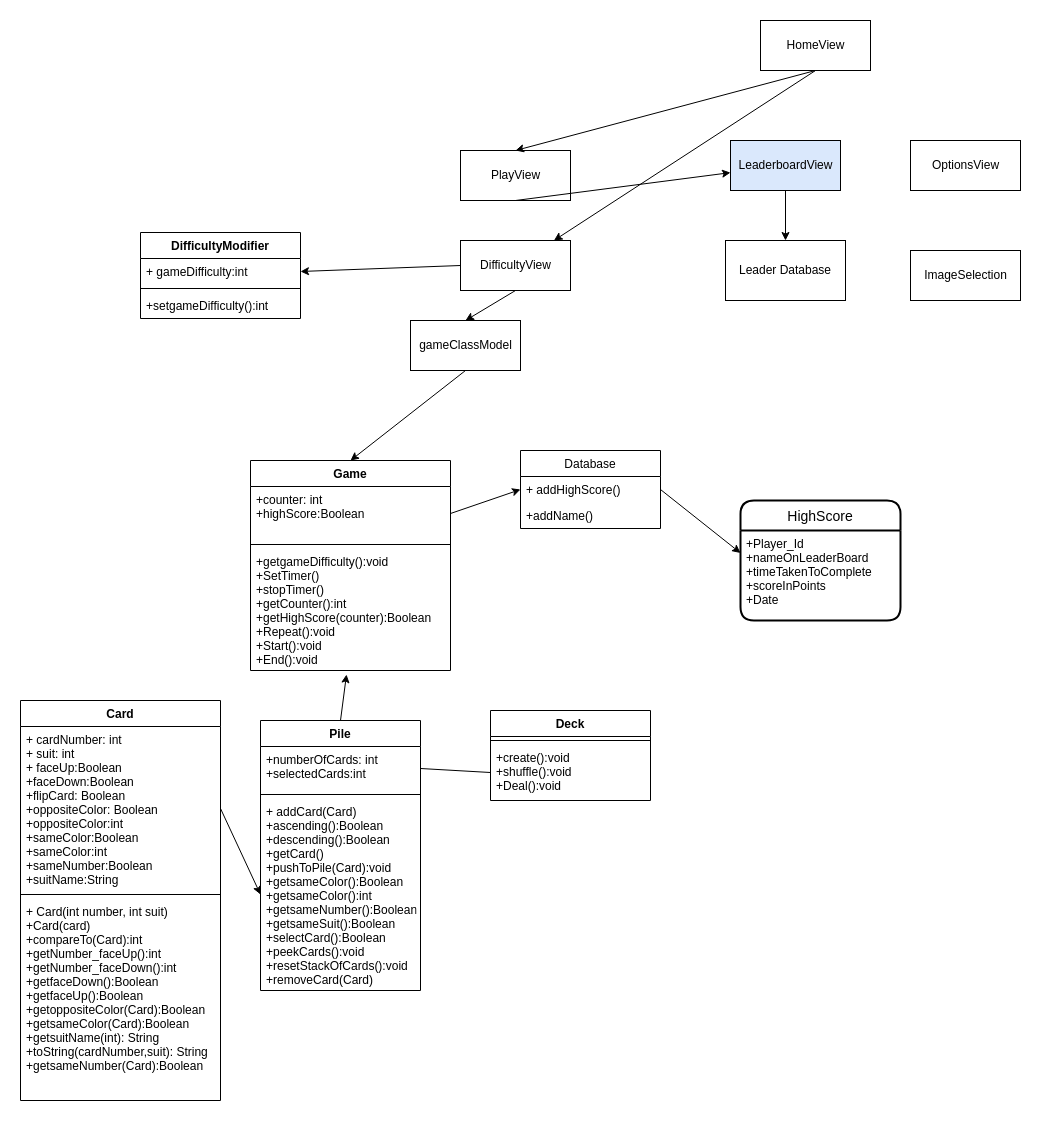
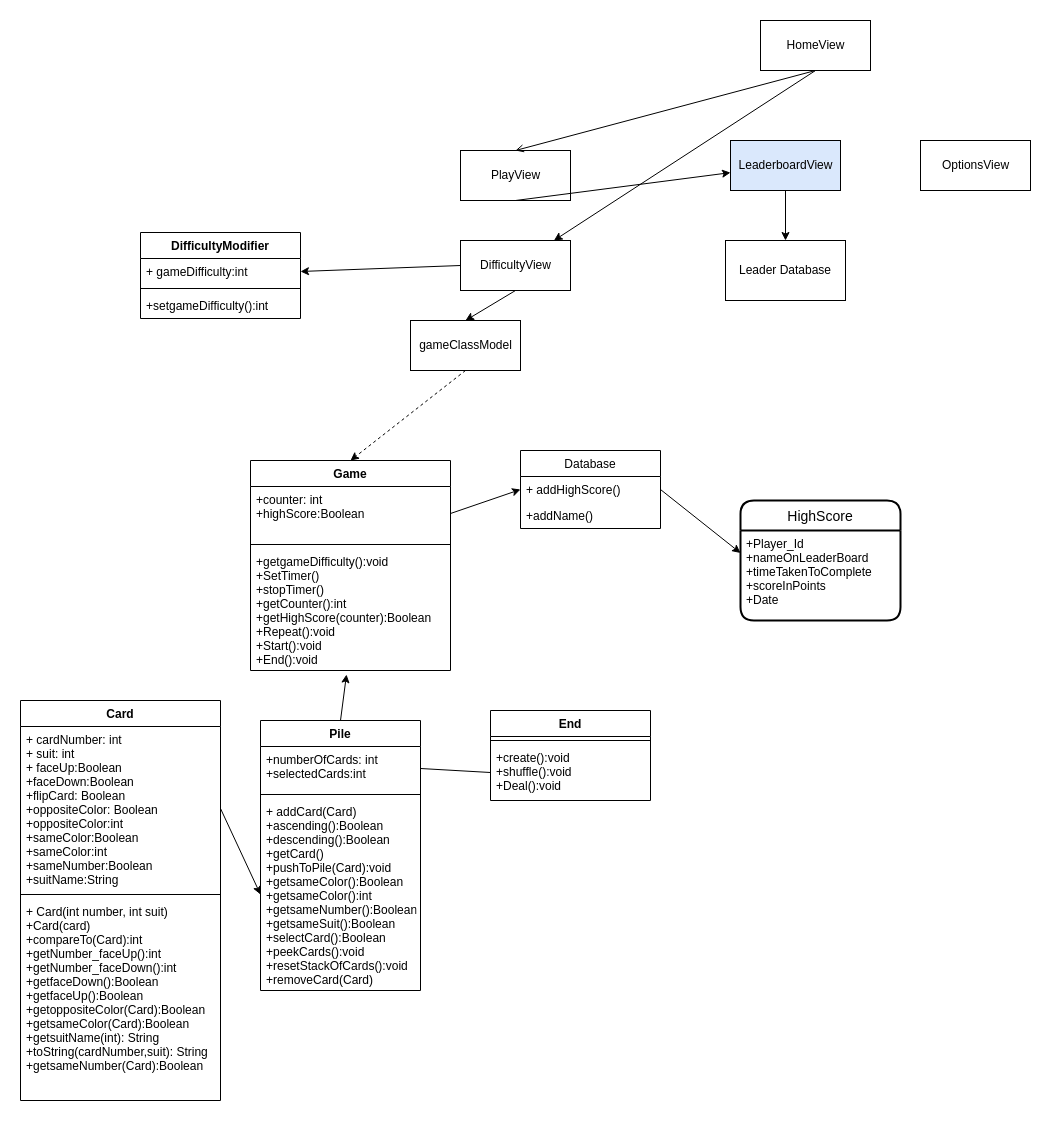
(523, 149) -> (522, 149)
(966, 166) -> (976, 166)
(966, 276) -> none
(410, 414) -> (410, 414)
(570, 724) -> (570, 724)
